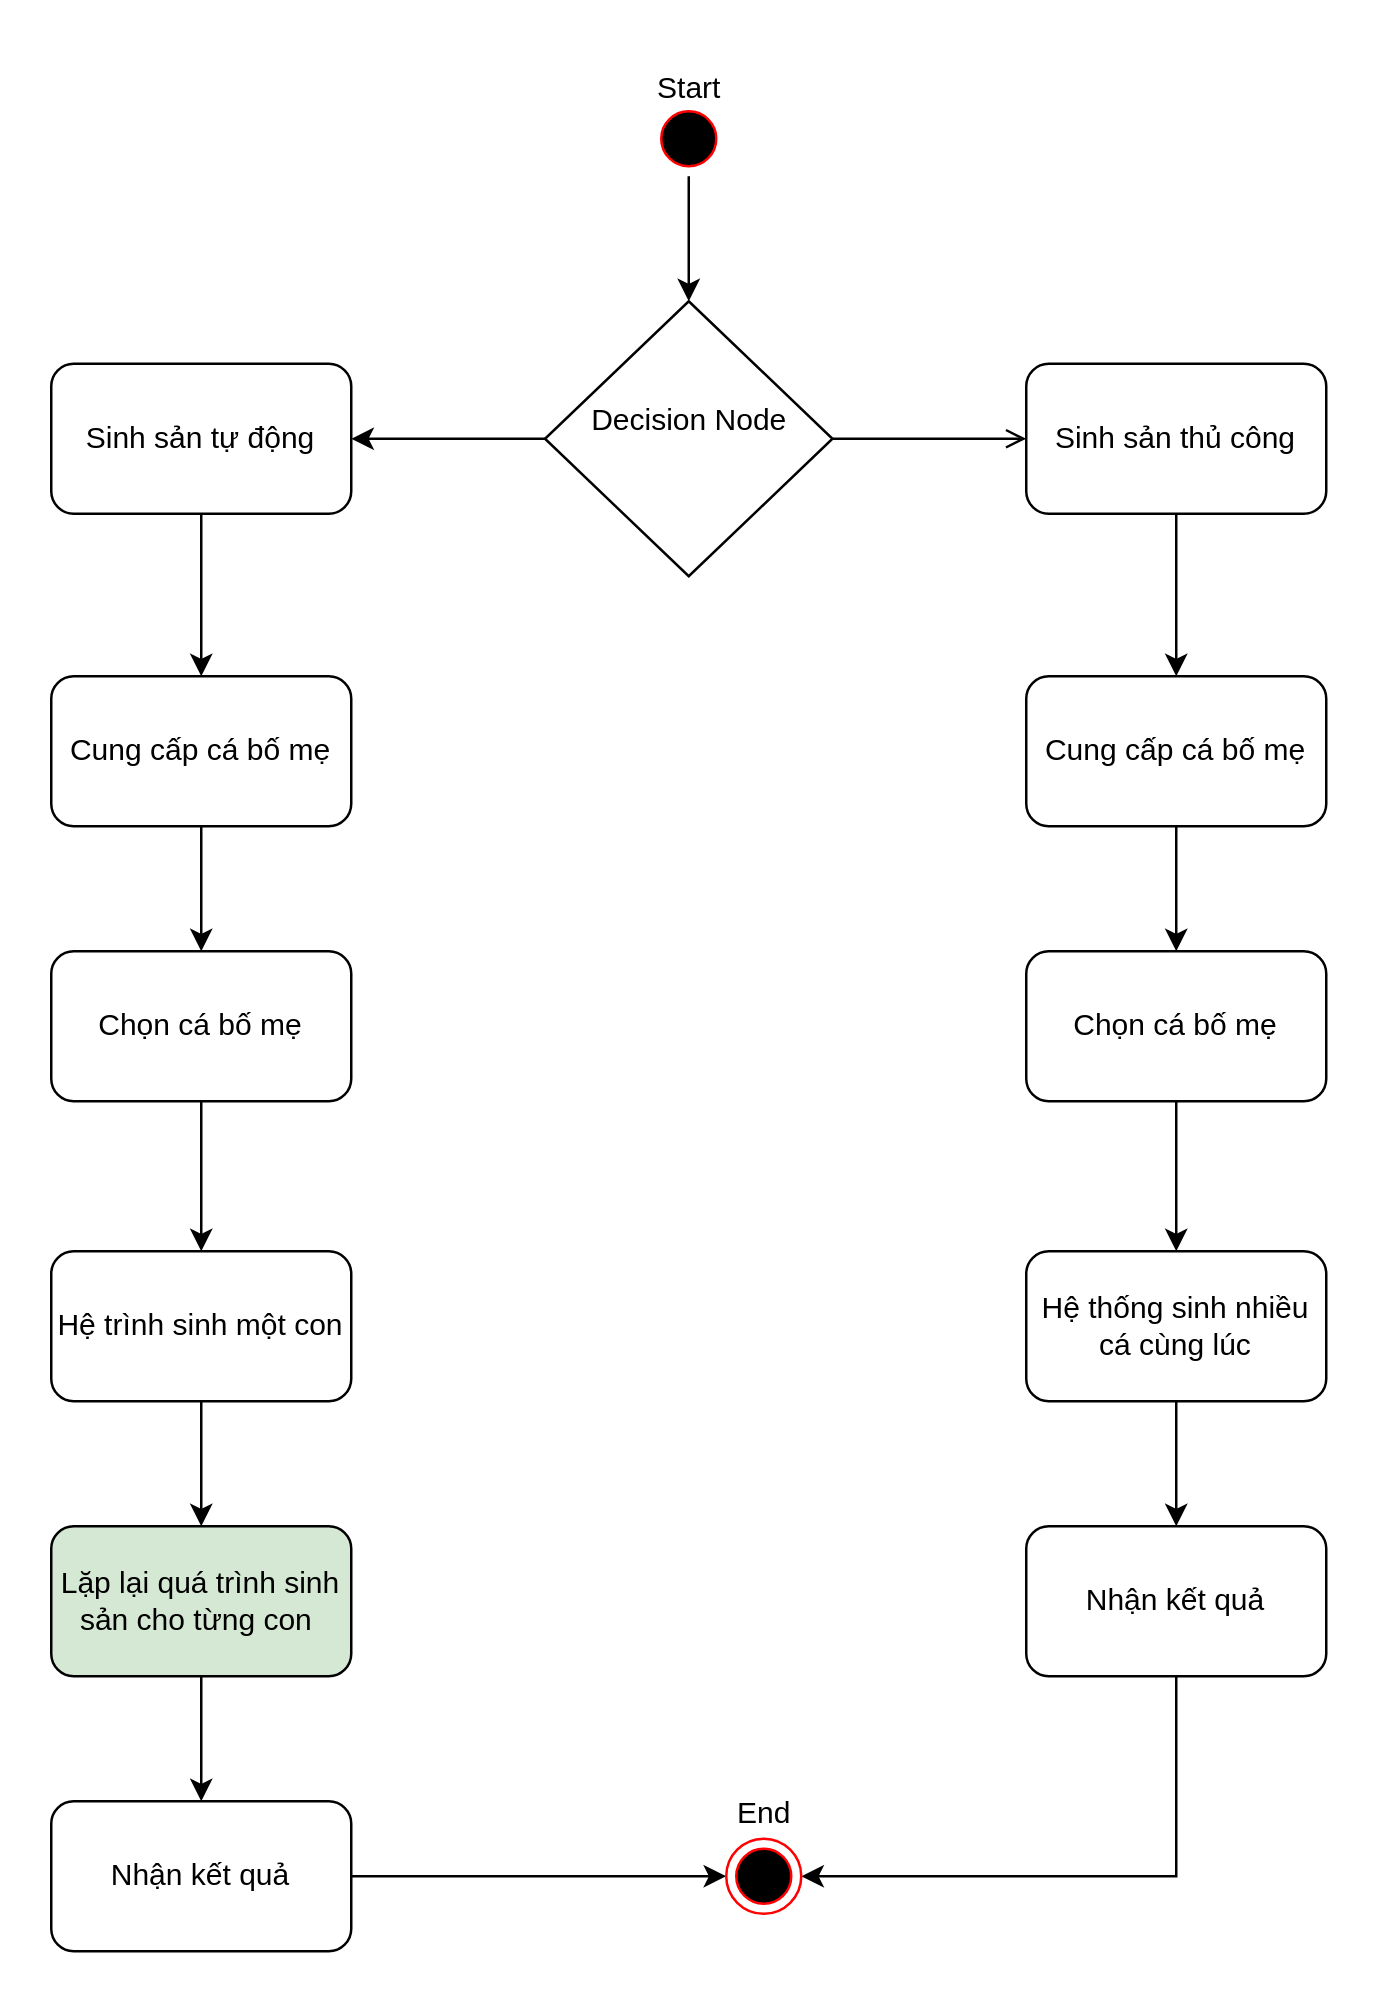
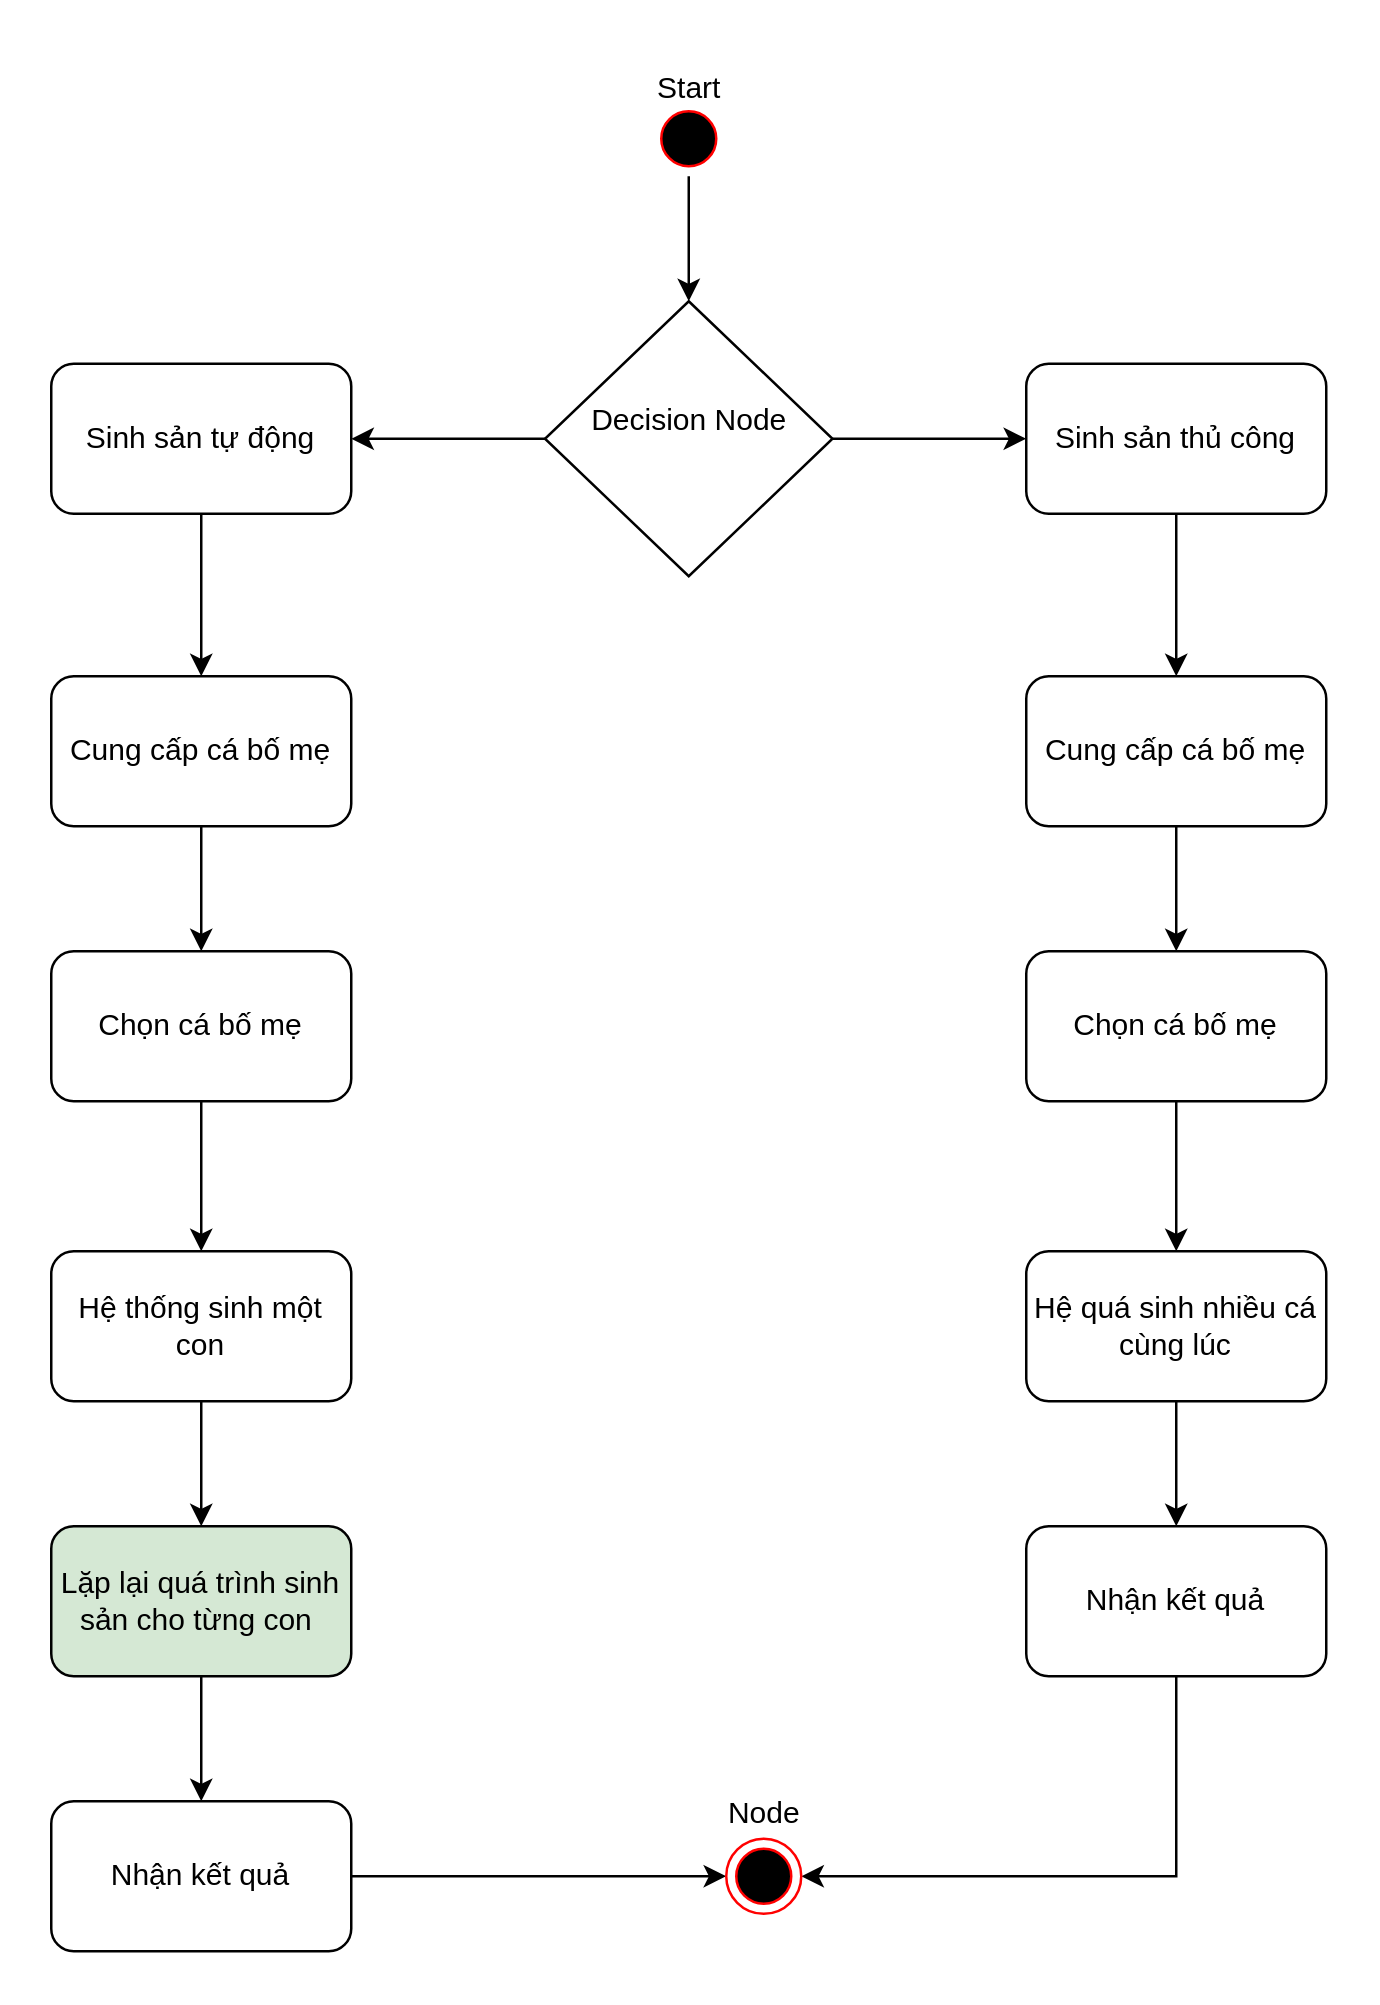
(1012, 439) -> (1008, 439)
(201, 1326) -> (201, 1326)
(1176, 1326) -> (1176, 1326)
(765, 1814) -> (765, 1814)
